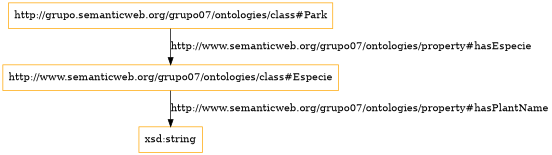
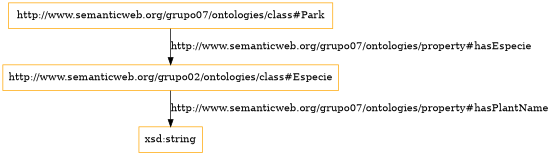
(171, 16) -> (171, 16)
(171, 78) -> (171, 78)
